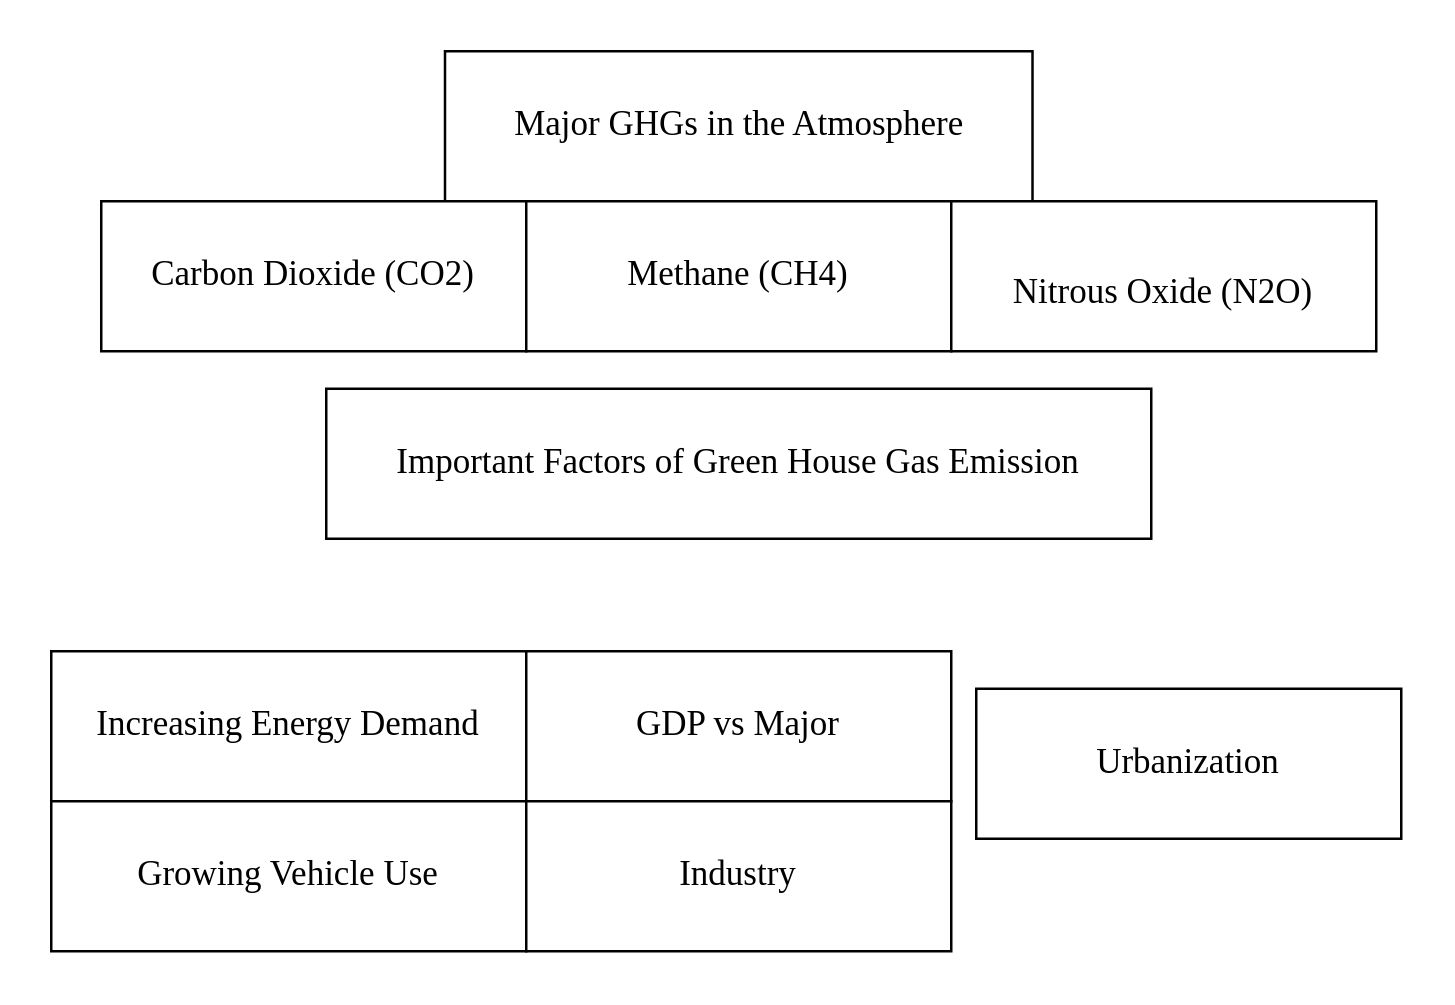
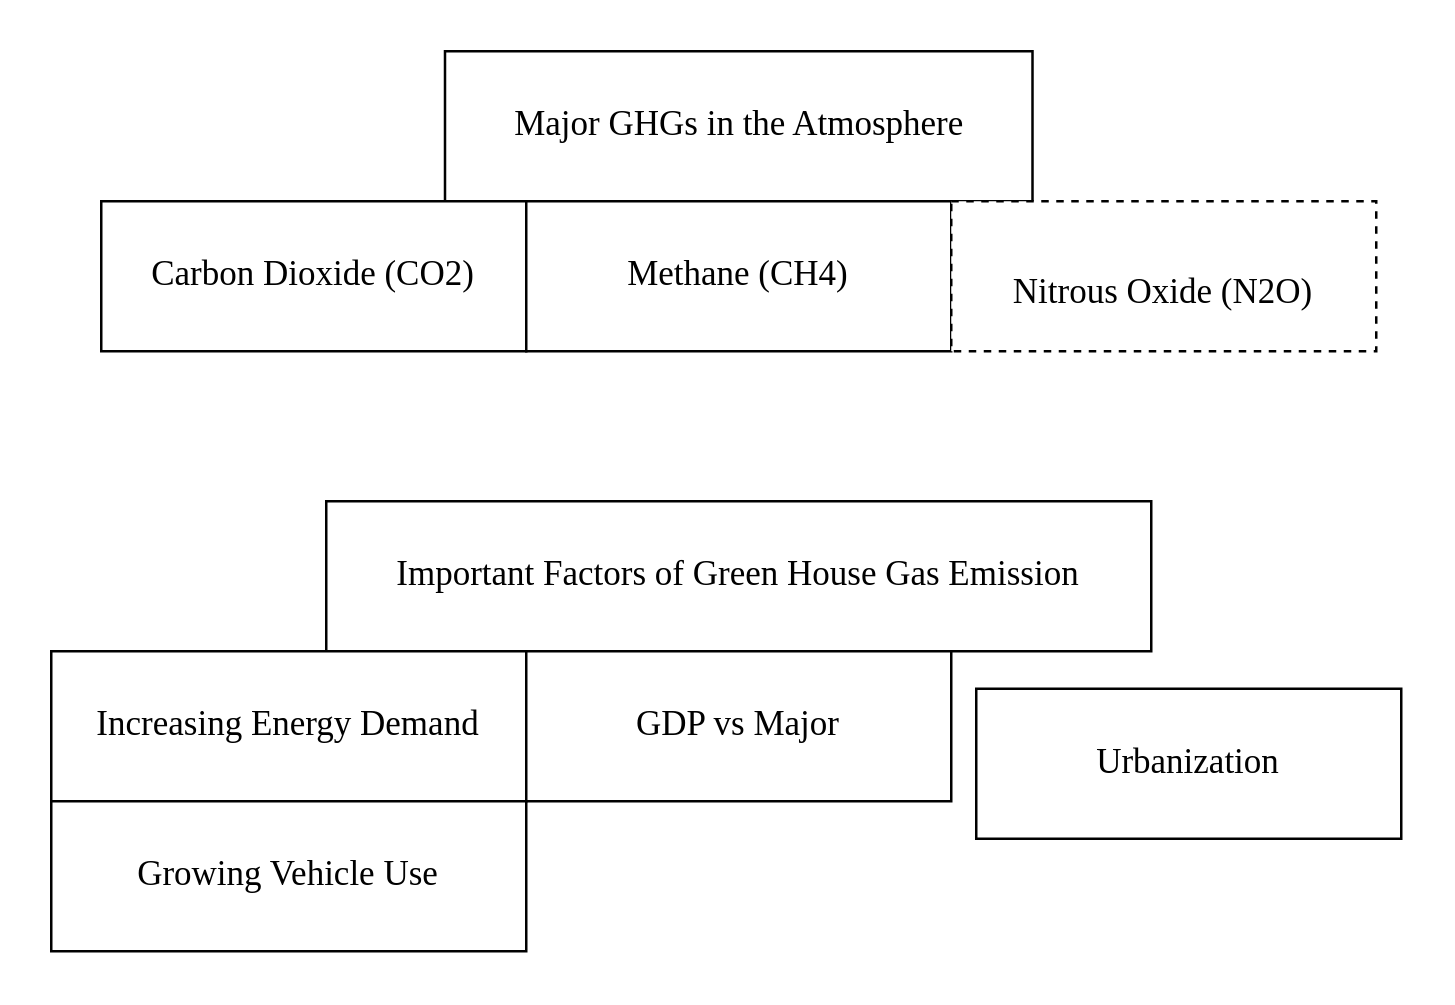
(1164, 276) -> (1164, 276)
(739, 464) -> (739, 576)
(739, 876) -> none
